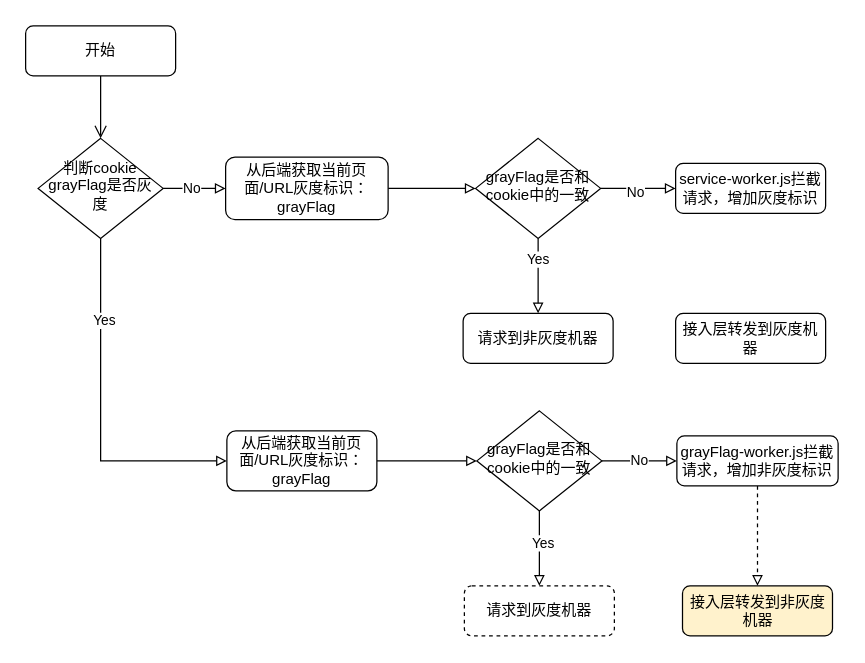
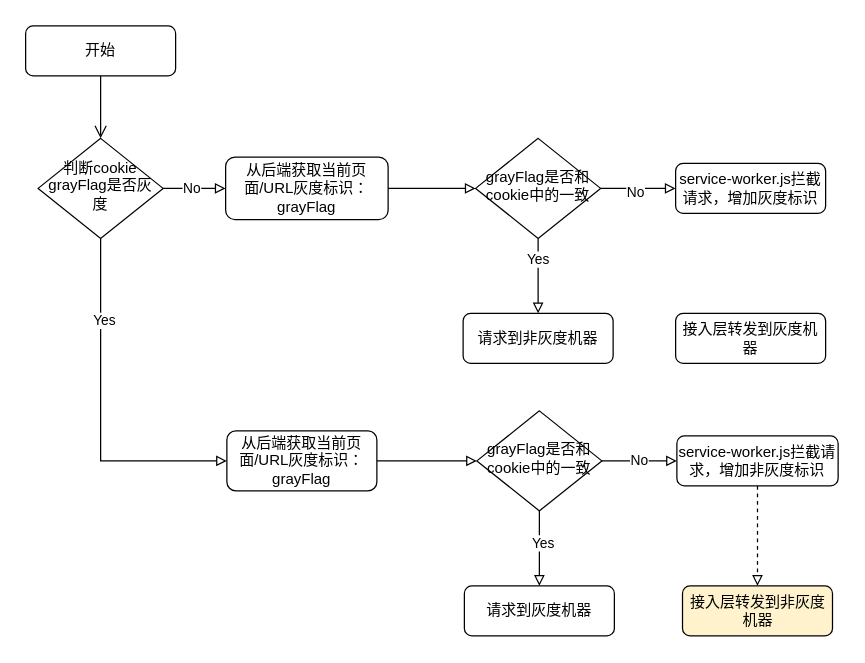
(758, 461) -> (758, 461)
(539, 611) -> (539, 611)
